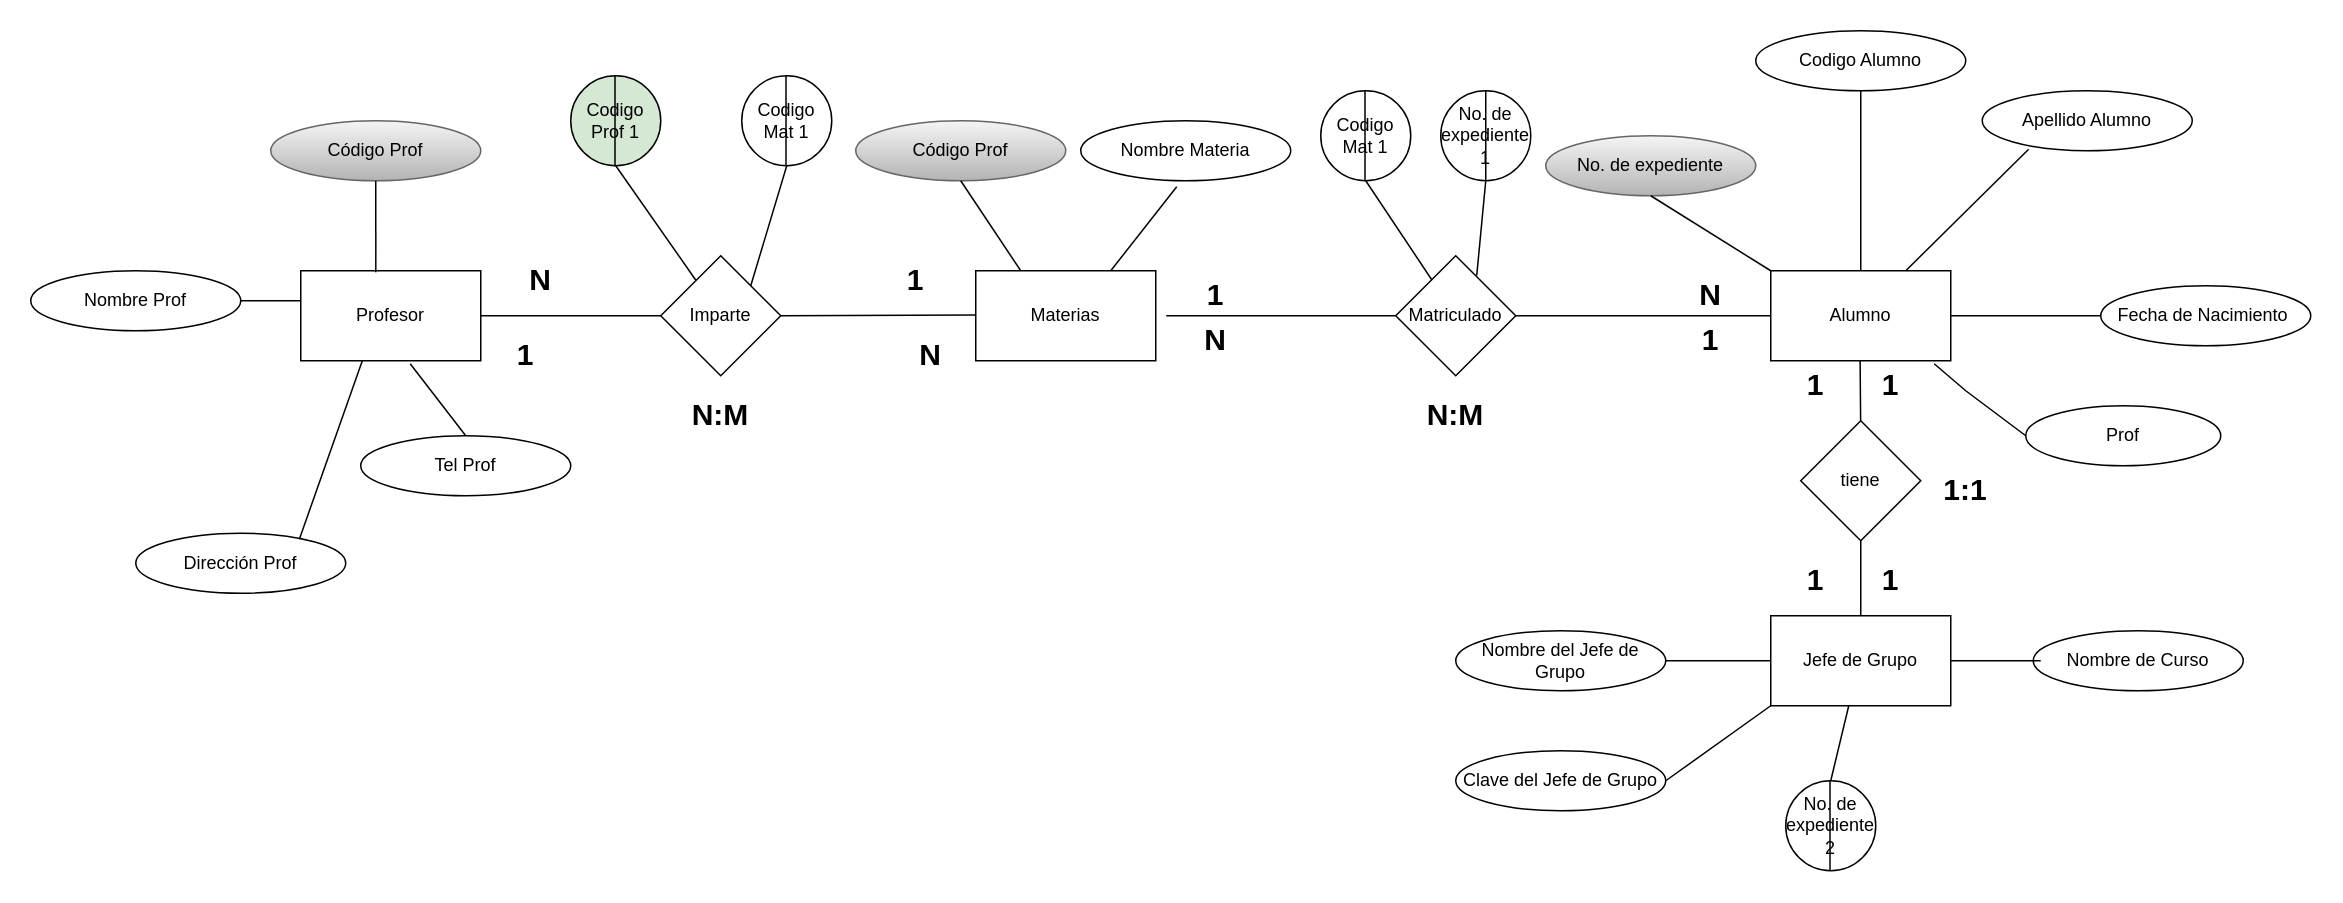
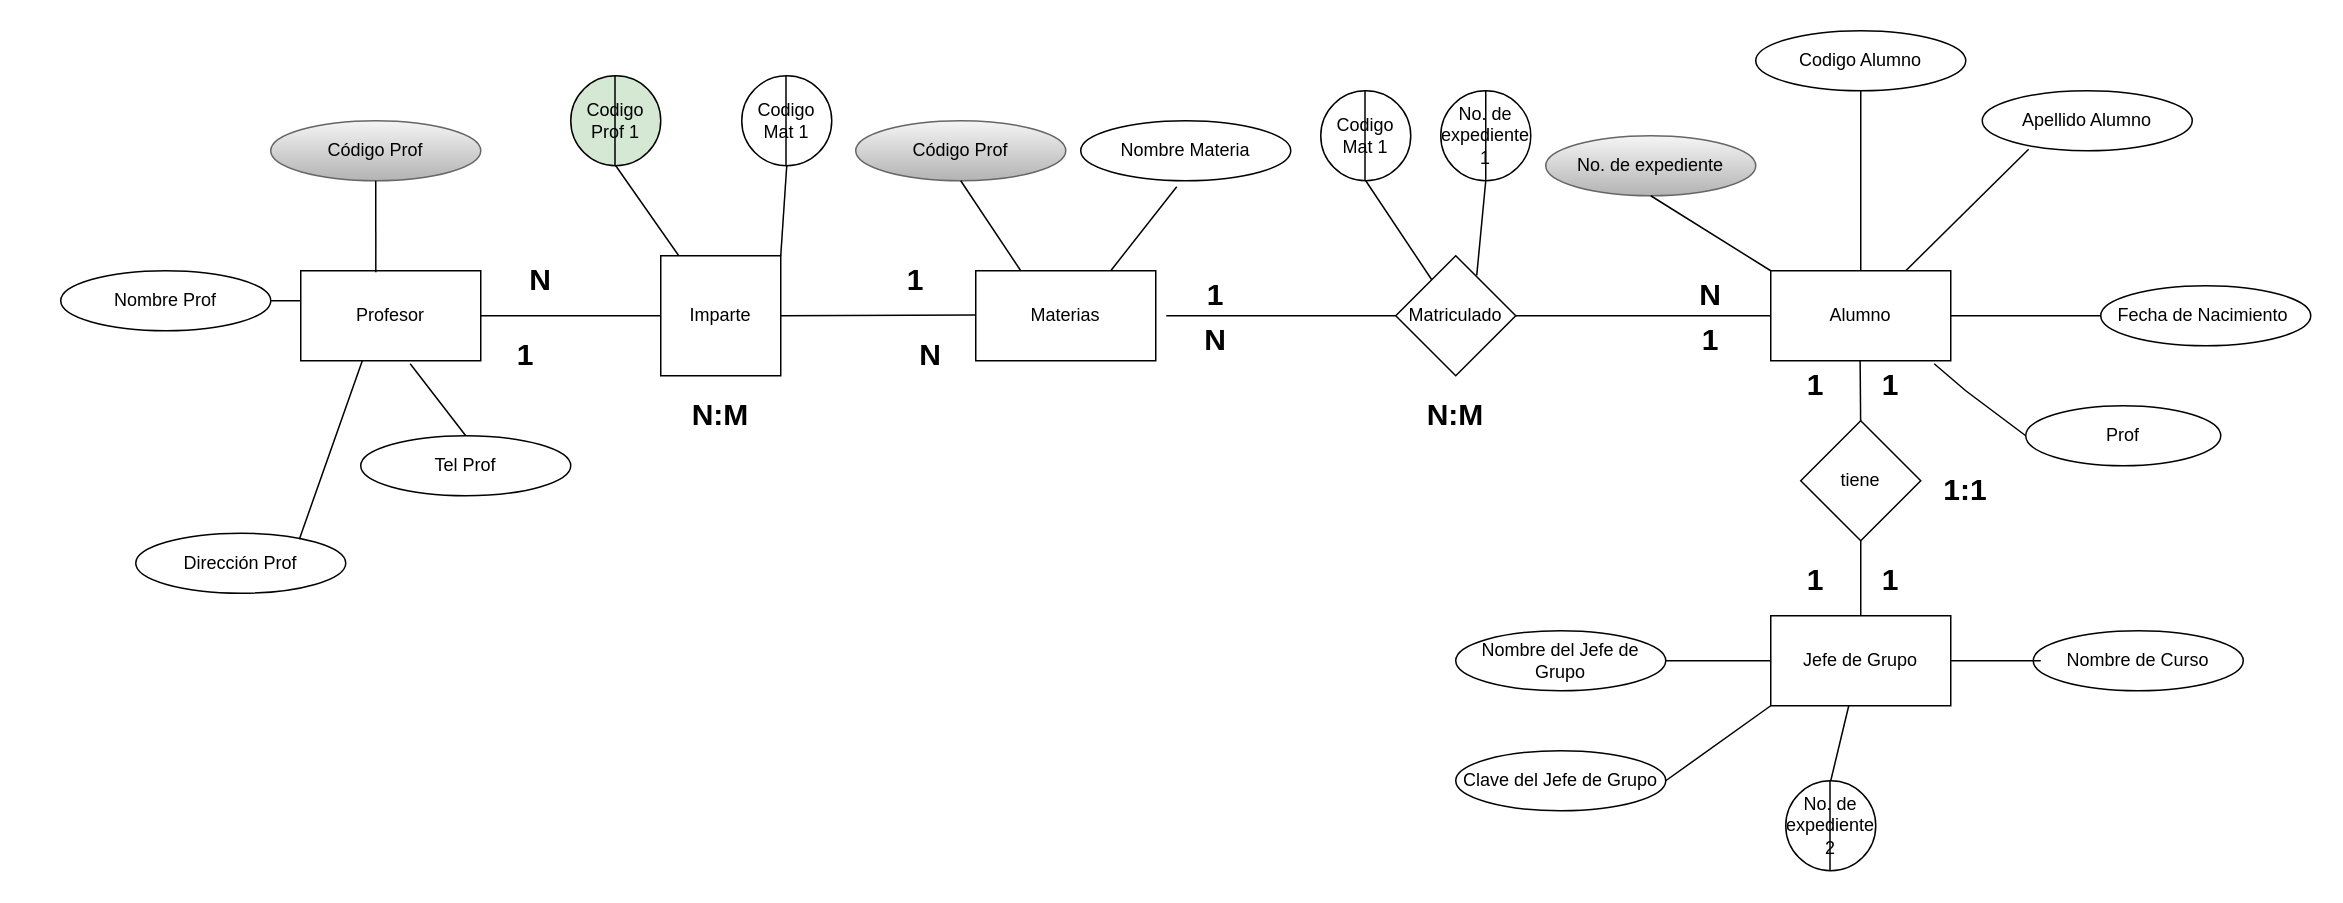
(136, 301) -> (166, 301)
(721, 316) -> (721, 316)
